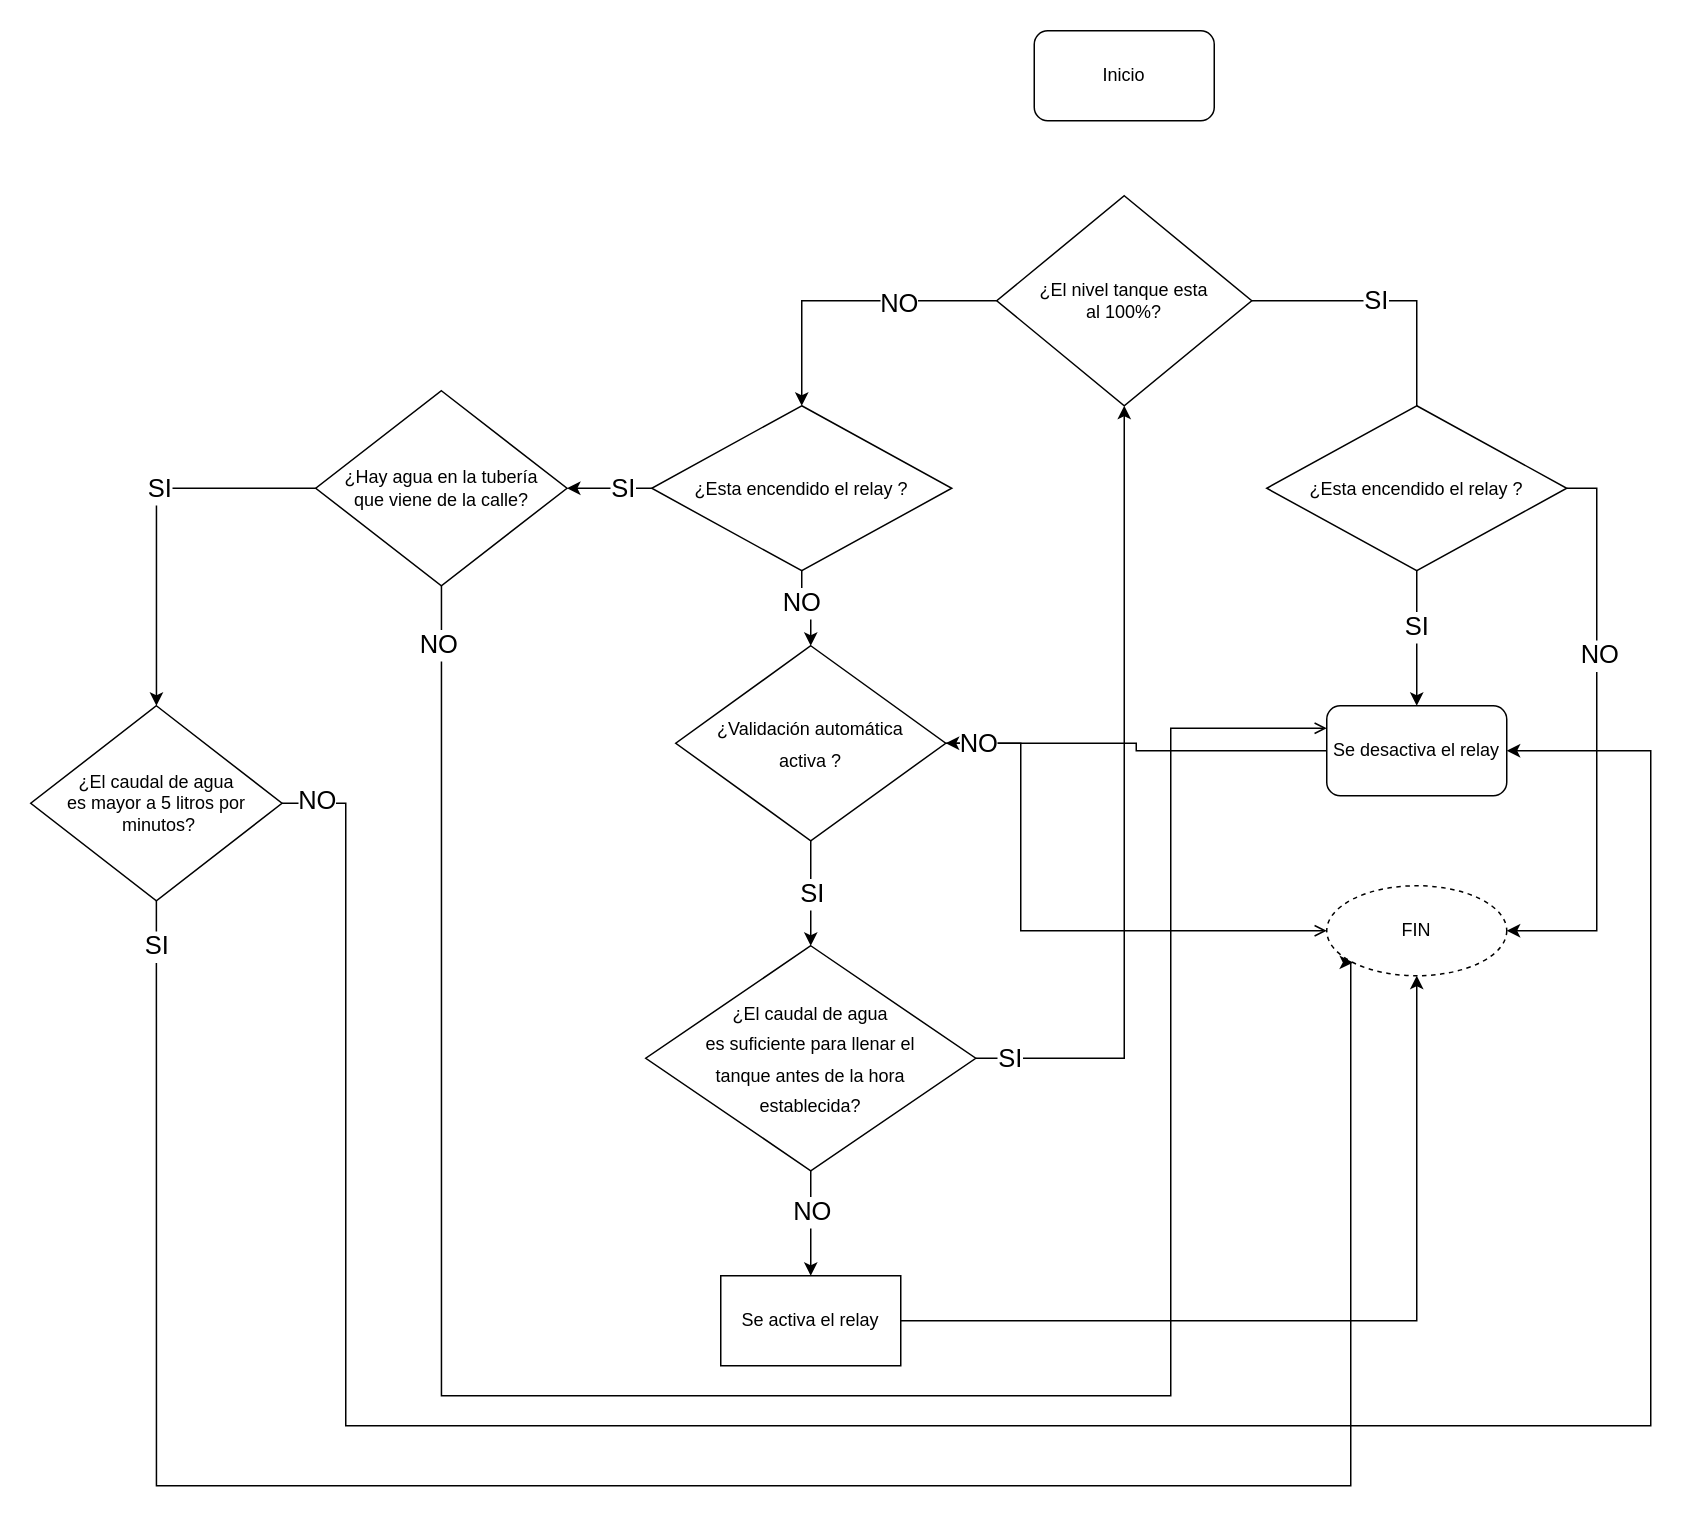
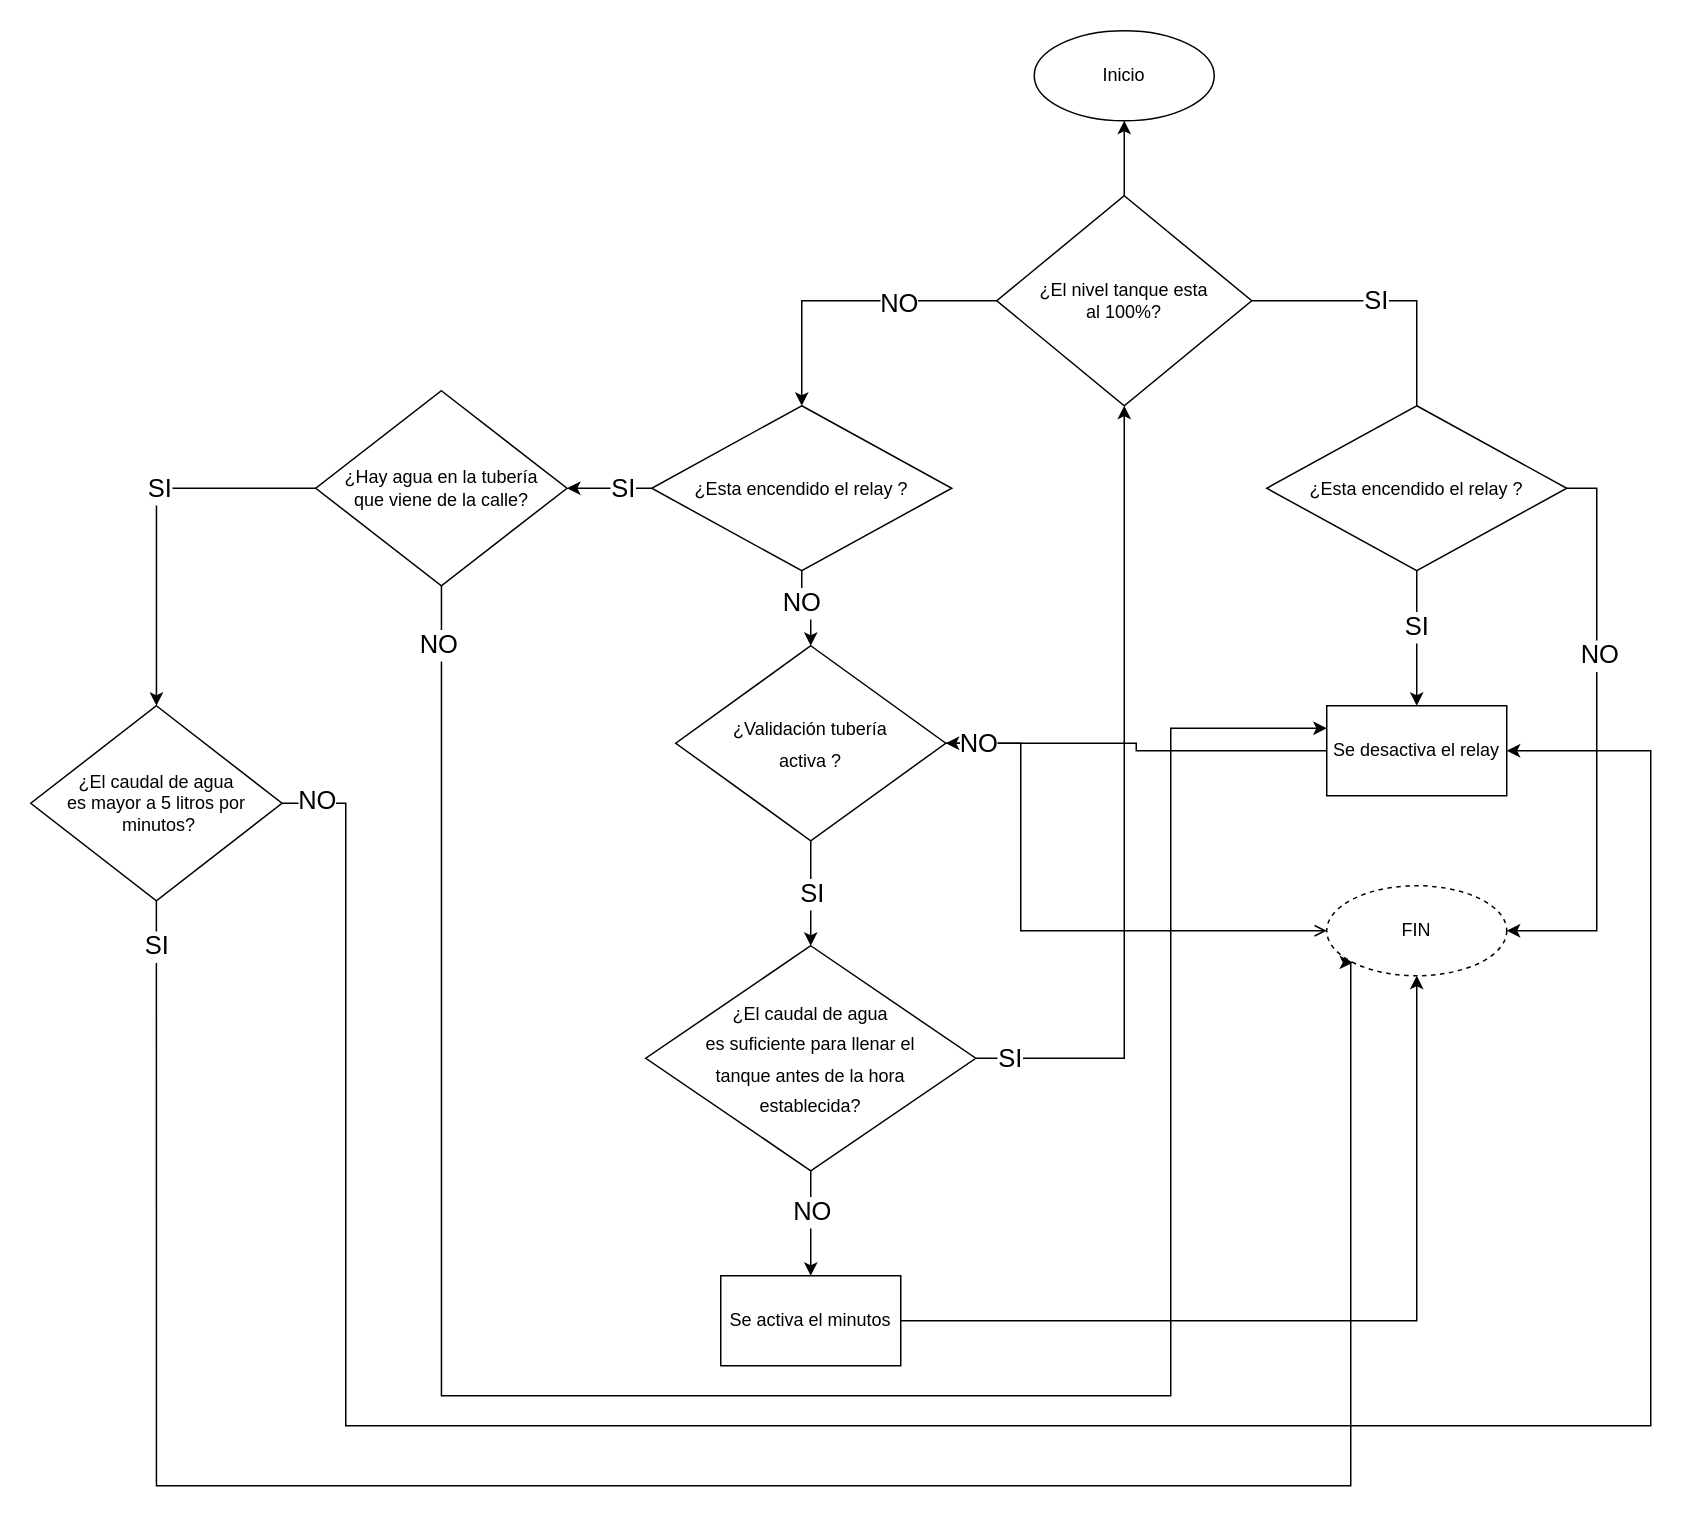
(1124, 76) -> (1124, 76)
none -> (1124, 164)
(1317, 728) -> (1315, 728)
(811, 743) -> (811, 743)
(1417, 751) -> (1417, 751)
(811, 1321) -> (811, 1321)
